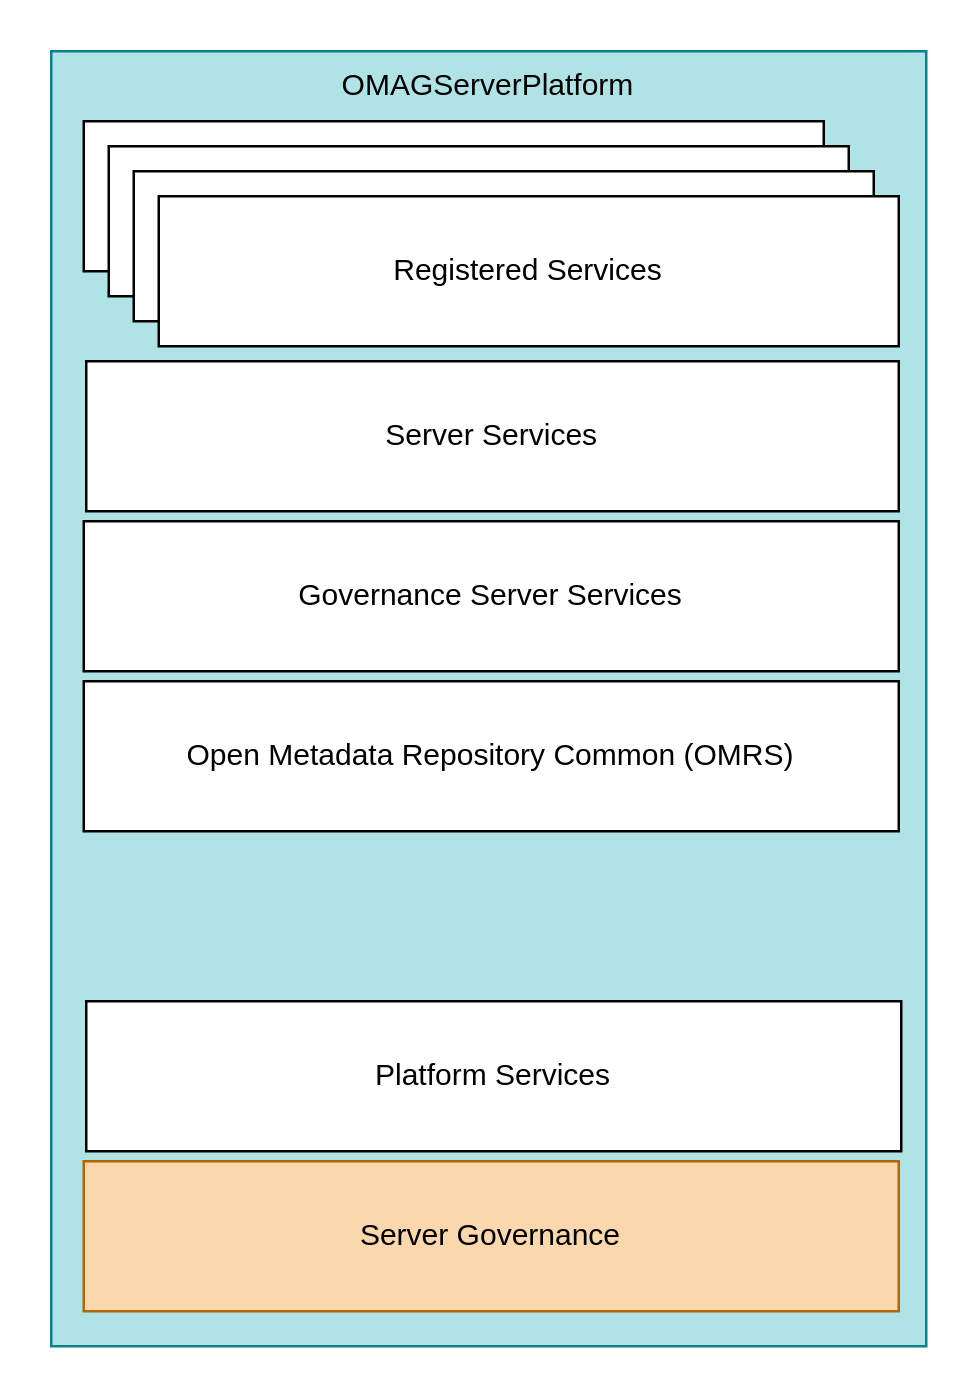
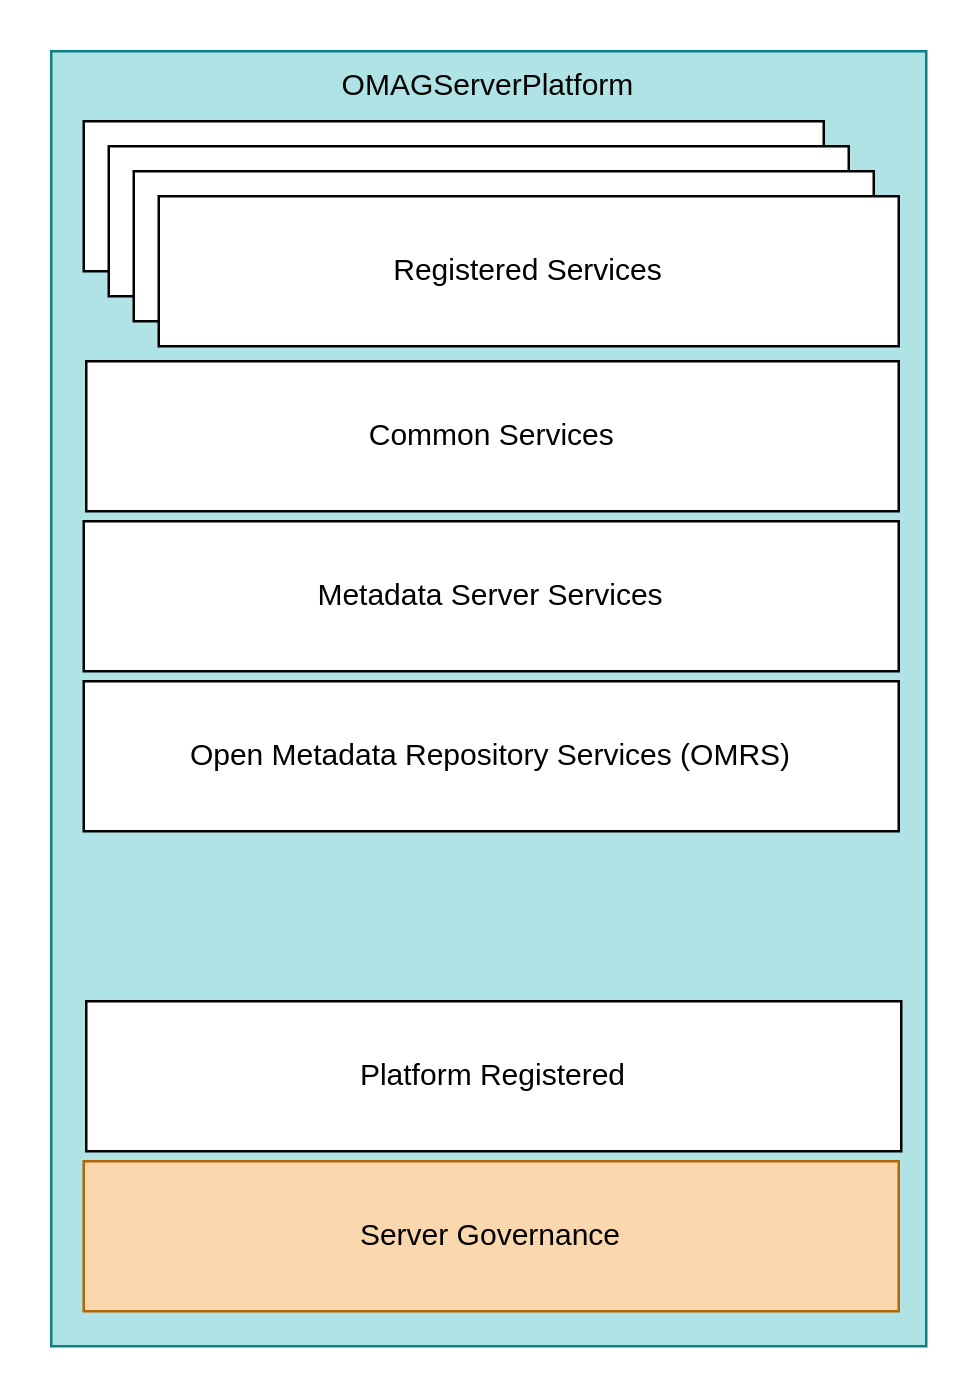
(493, 436) -> (493, 436)
(491, 596) -> (491, 596)
(491, 756) -> (491, 756)
(494, 1076) -> (494, 1076)
